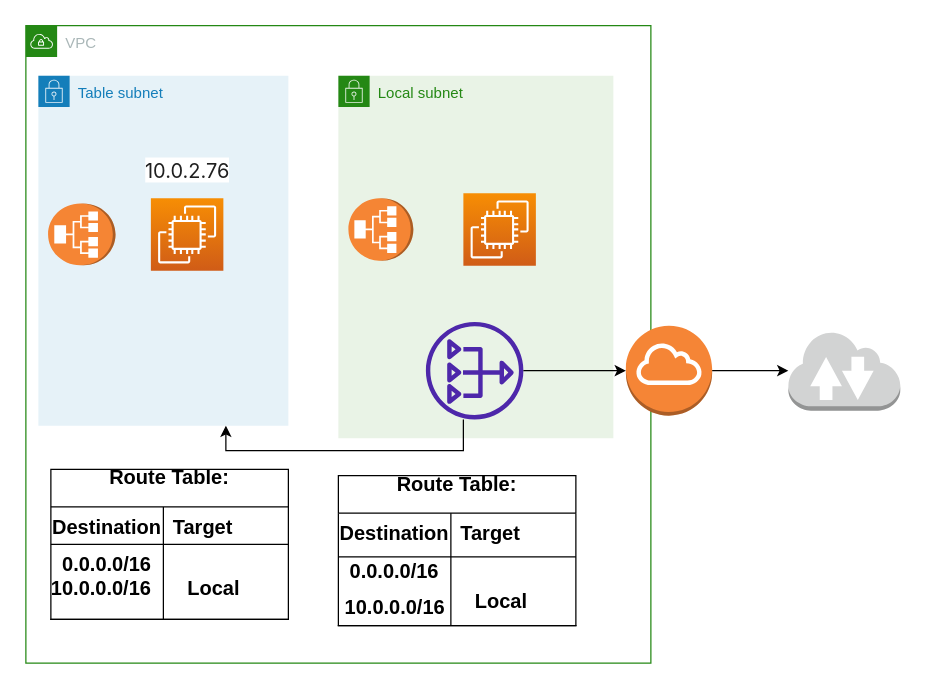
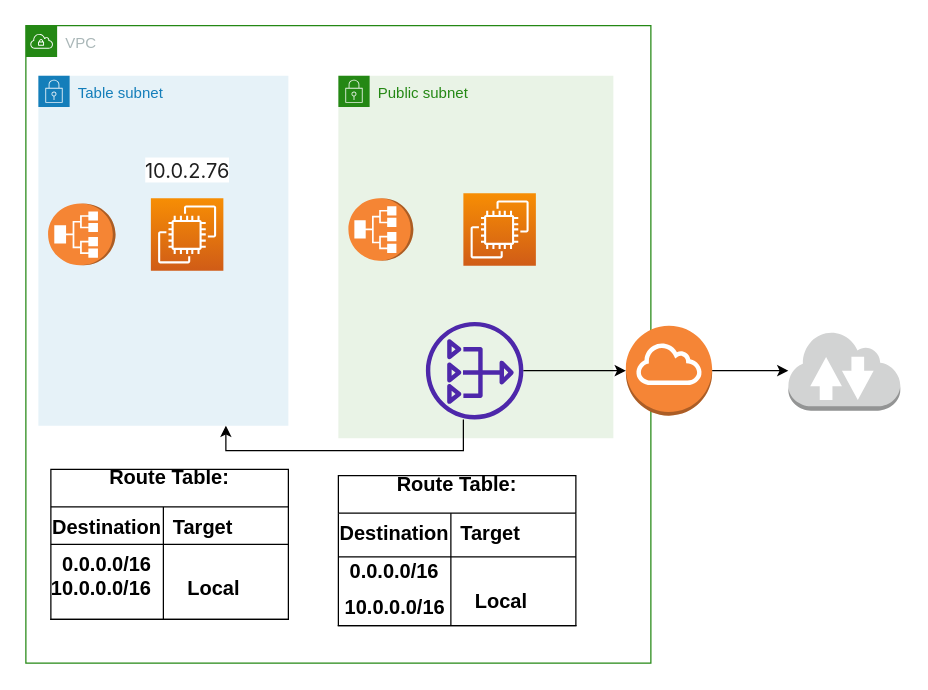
(425, 93) -> (427, 93)
